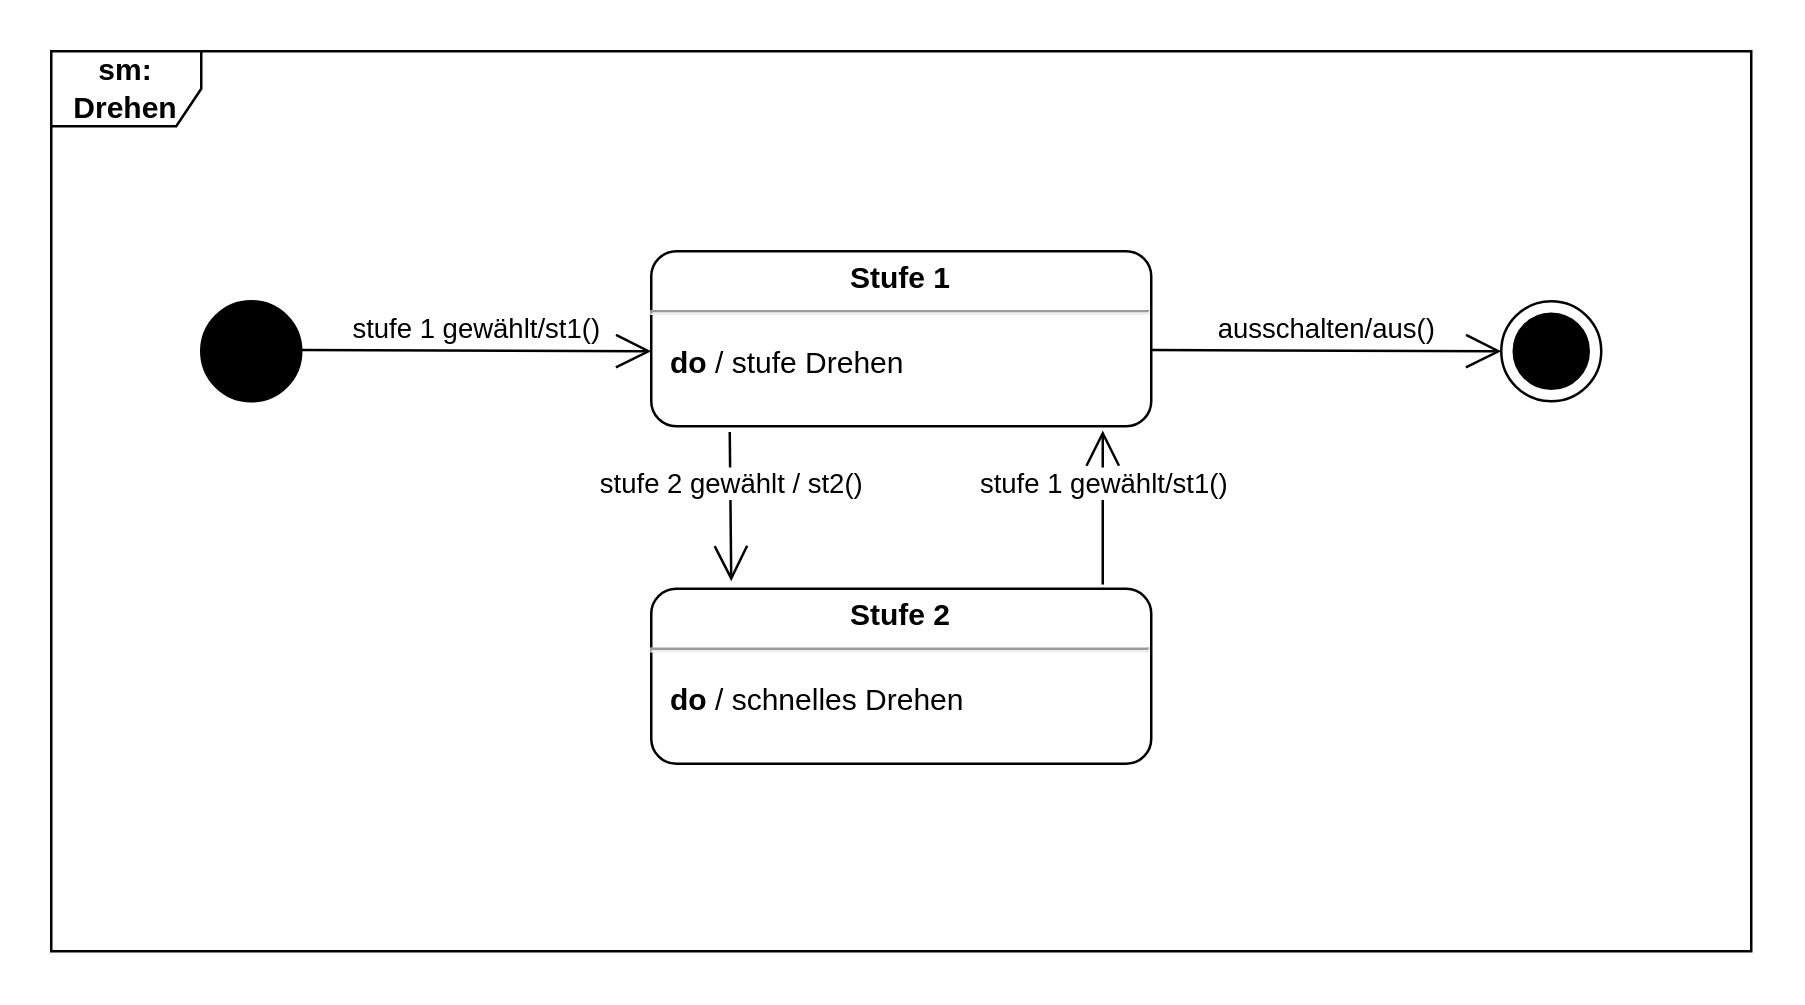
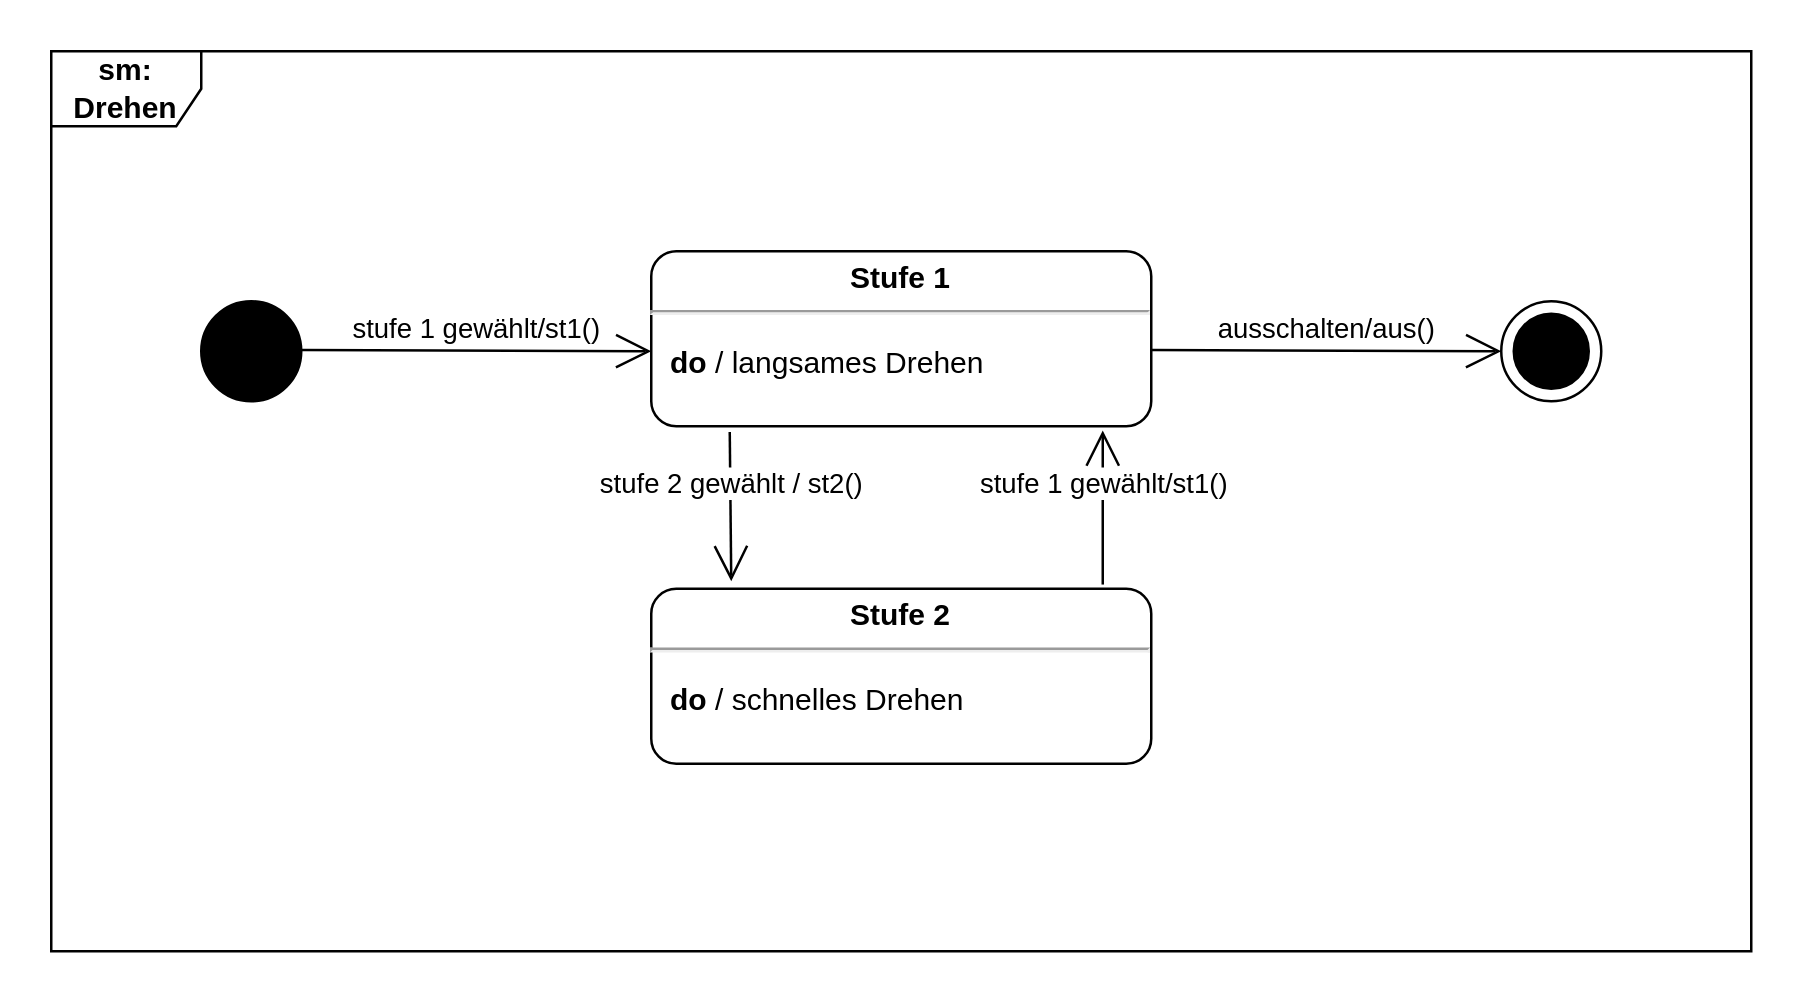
(901, 251) -> (901, 251)
